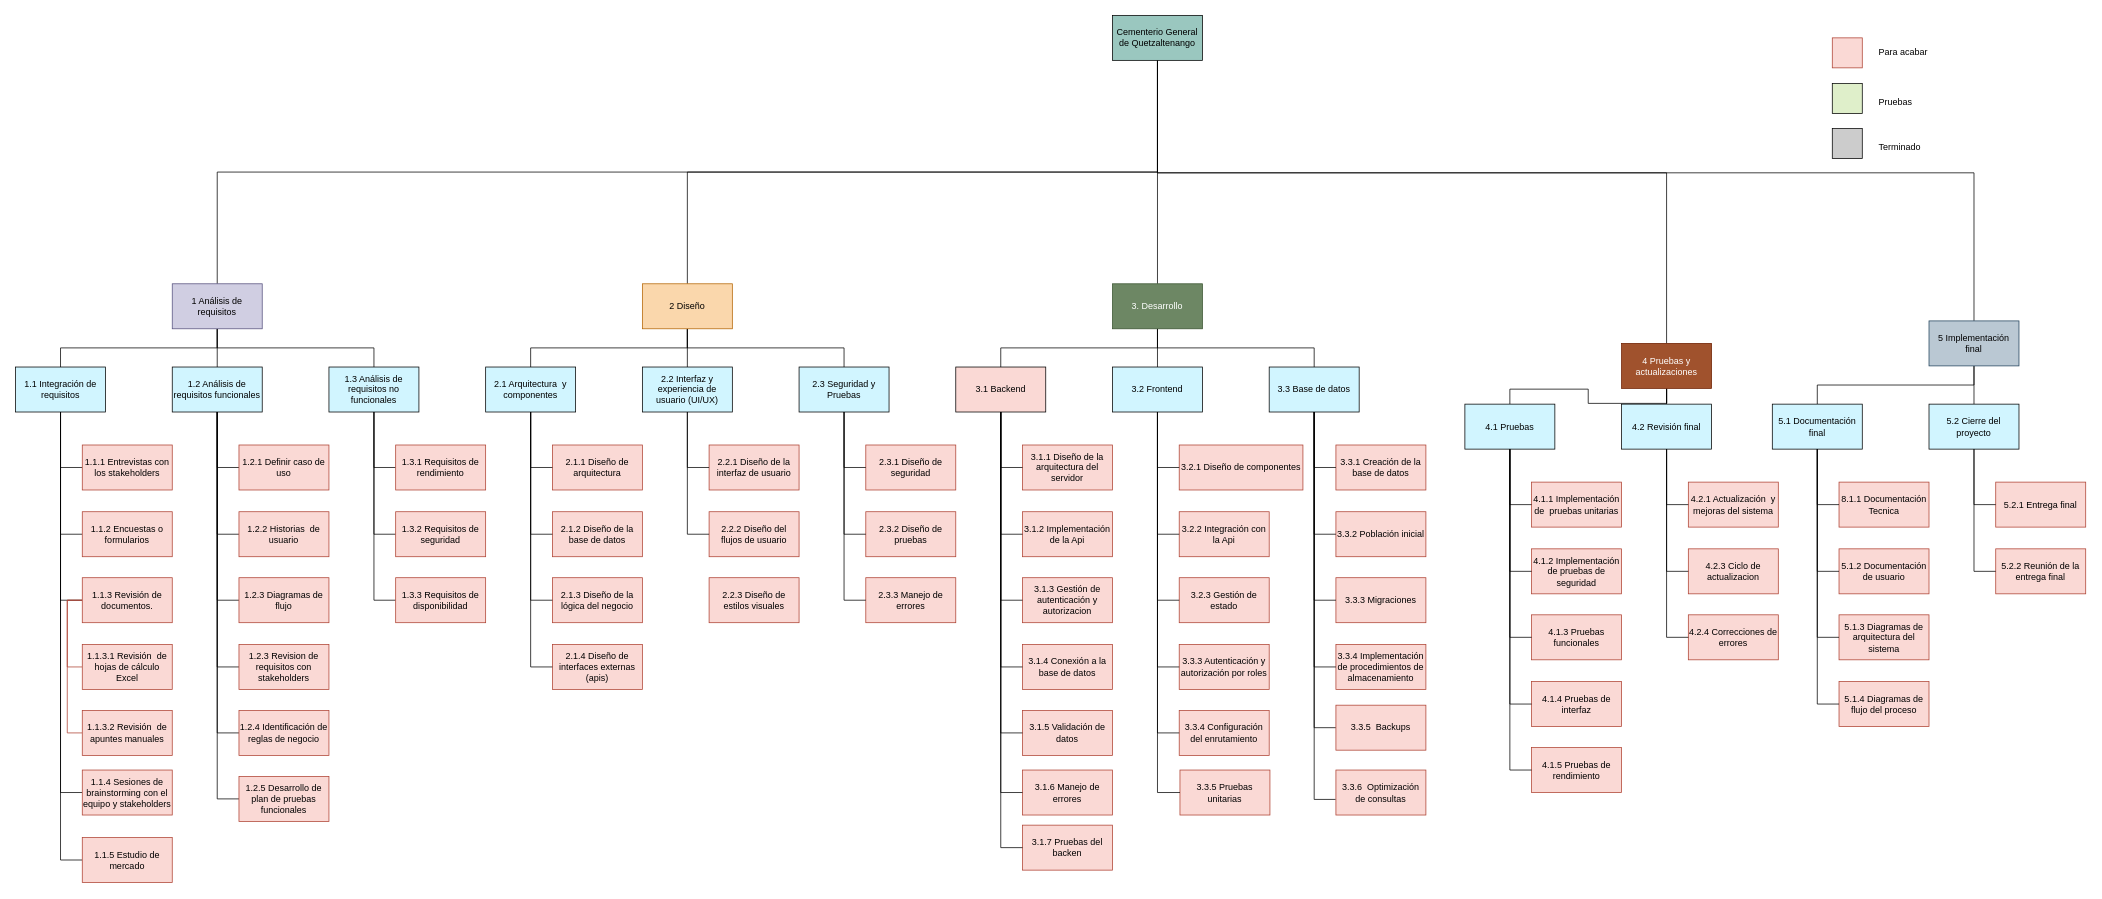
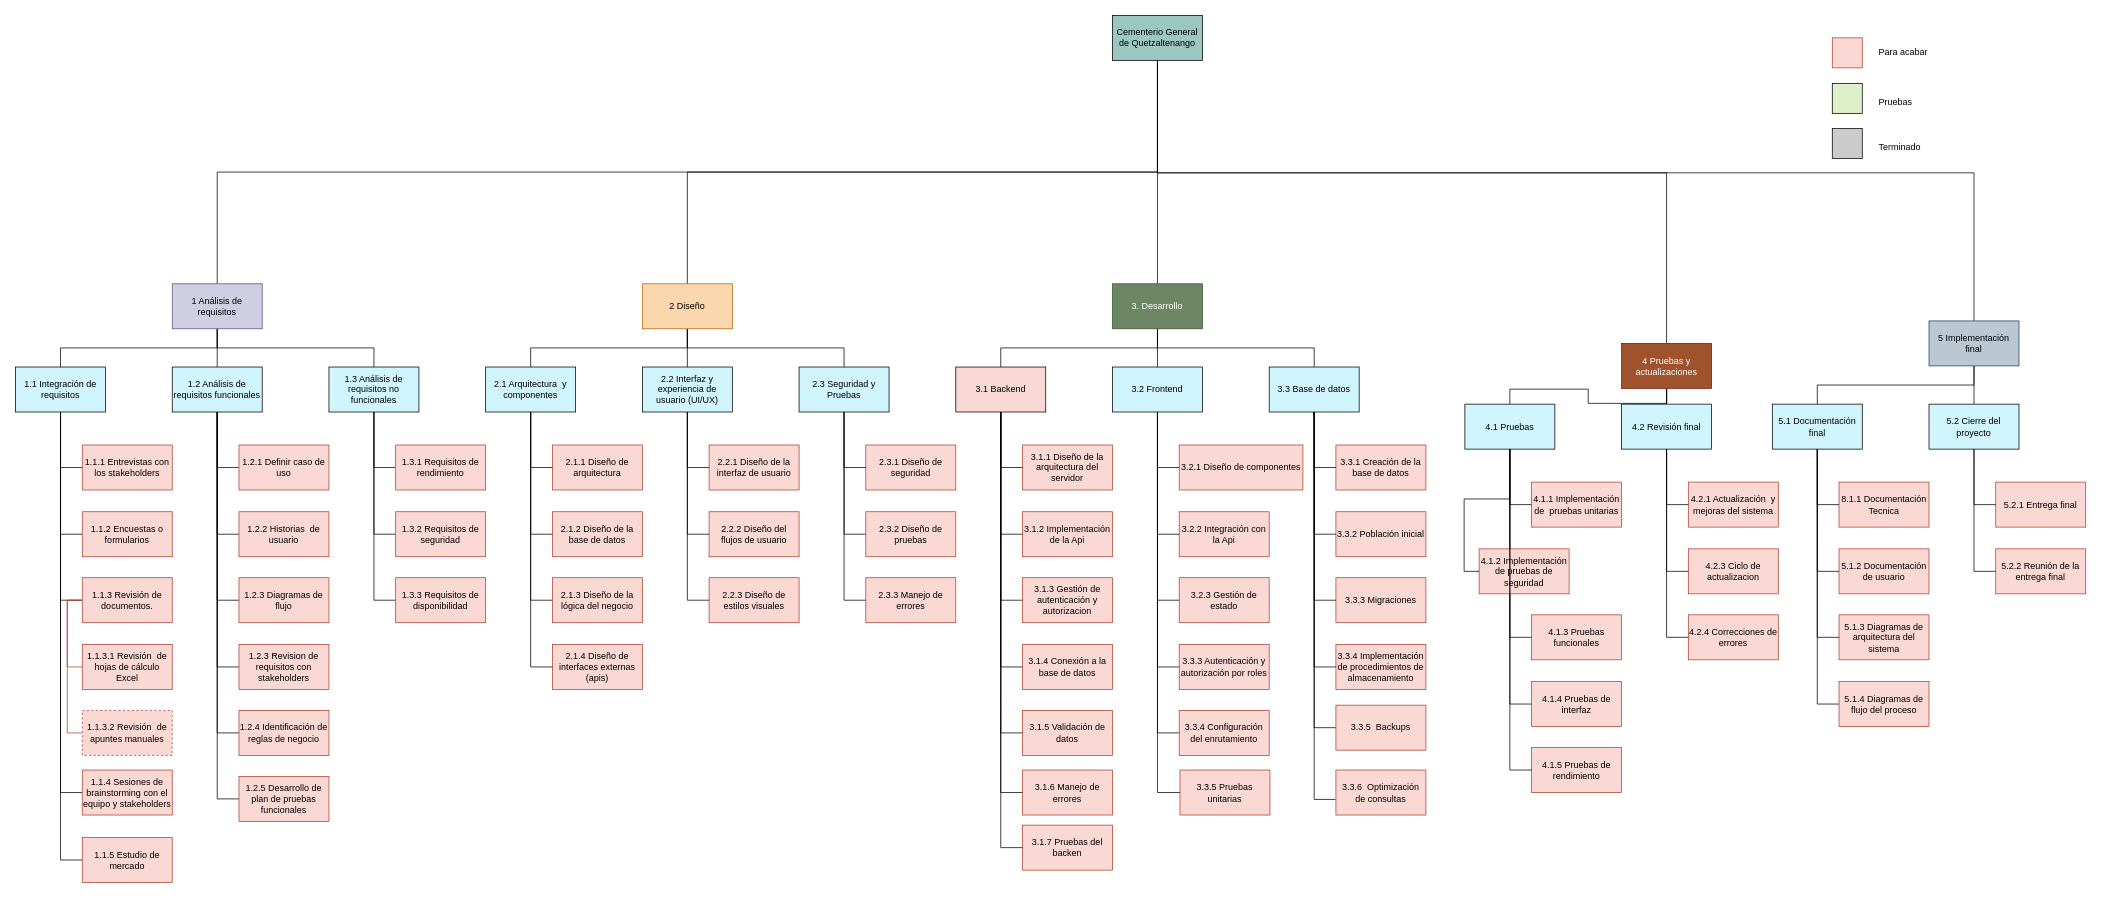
(1577, 572) -> (1524, 572)
none -> (687, 578)
(127, 733) -> (127, 733)
